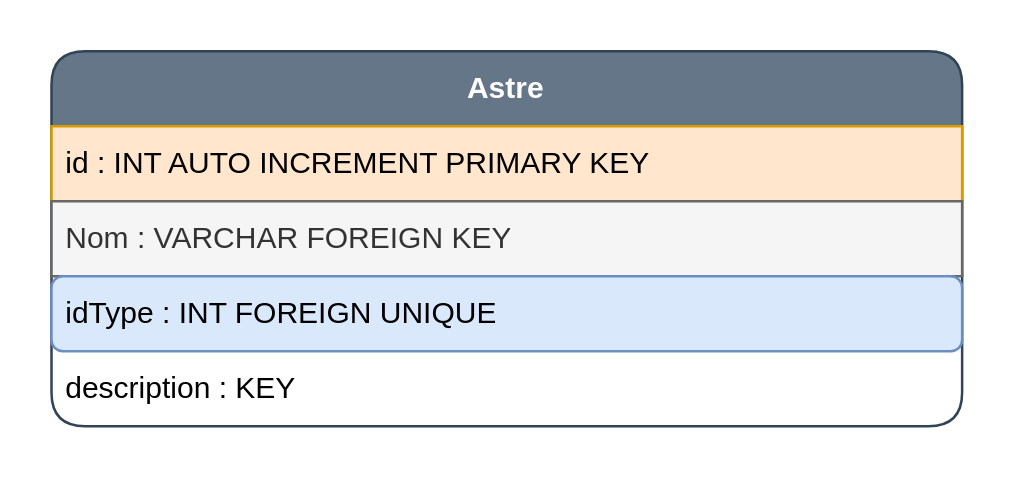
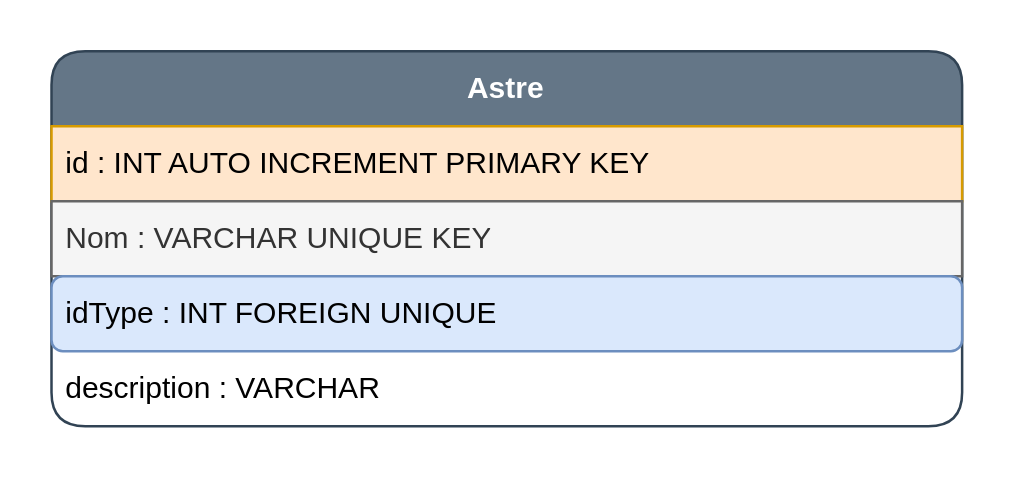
(257, 239) -> (248, 239)
(190, 389) -> (223, 389)
